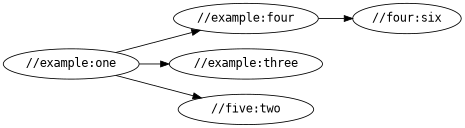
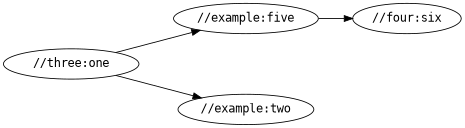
(246, 19) -> (246, 19)
(71, 64) -> (71, 64)
(246, 64) -> none
(246, 109) -> (246, 109)
